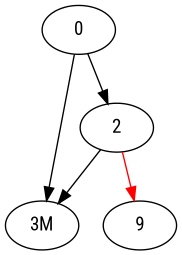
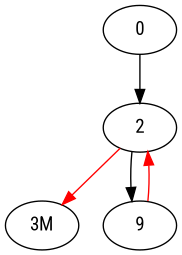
(62, 121) -> none
(127, 170) -> (131, 170)
(84, 171) -> (96, 172)
none -> (149, 183)
